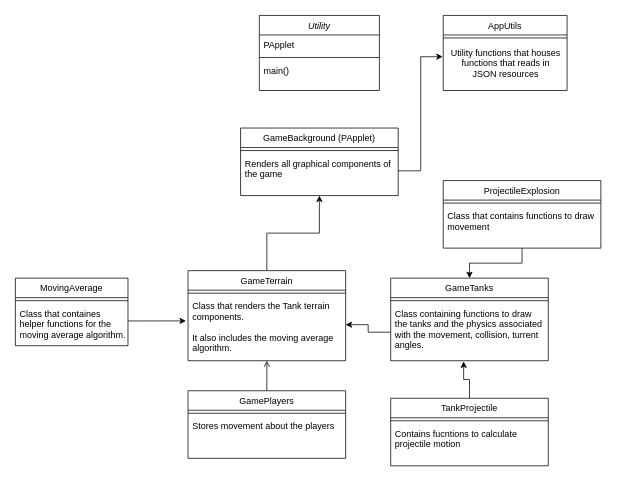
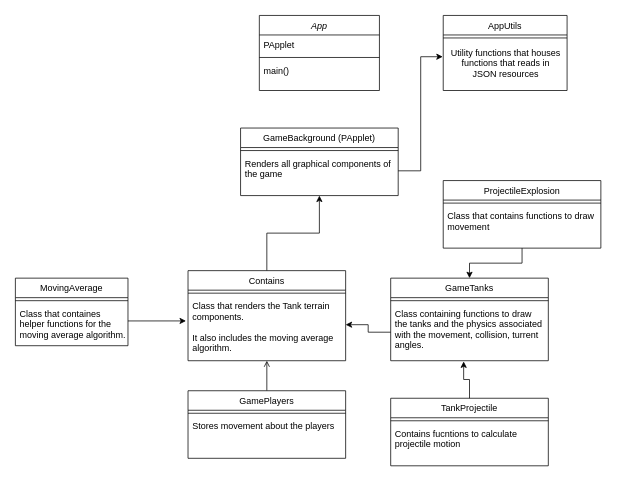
(319, 26) -> (319, 26)
(266, 281) -> (266, 281)
